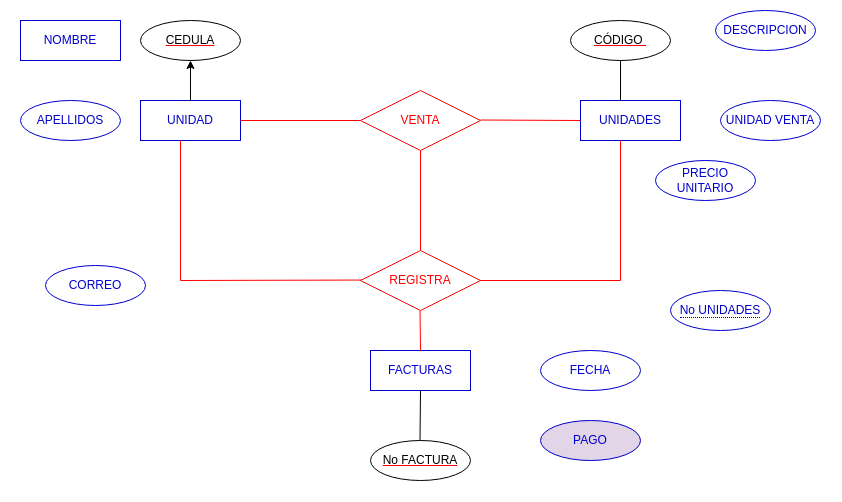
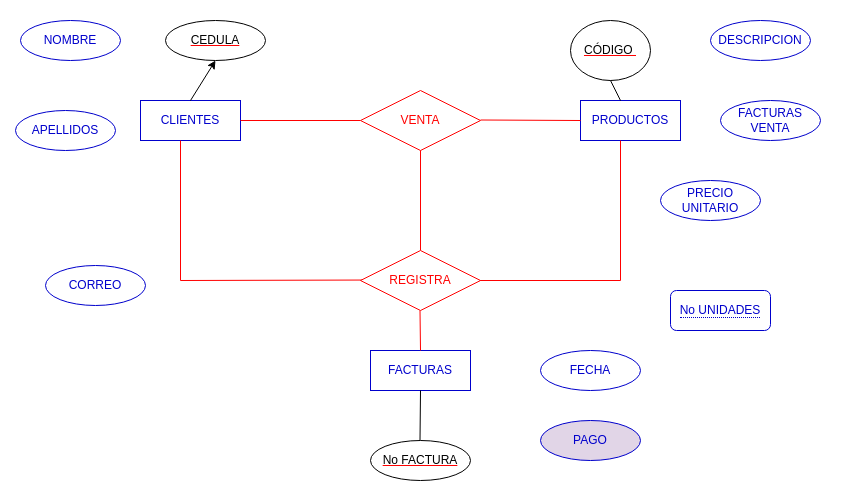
(766, 31) -> (761, 41)
(71, 41) -> (71, 41)
(191, 41) -> (216, 41)
(621, 41) -> (611, 51)
(71, 121) -> (66, 131)
(191, 121) -> (191, 121)
(631, 121) -> (631, 121)
(771, 121) -> (771, 121)
(706, 181) -> (711, 201)
(721, 311) -> (721, 311)
